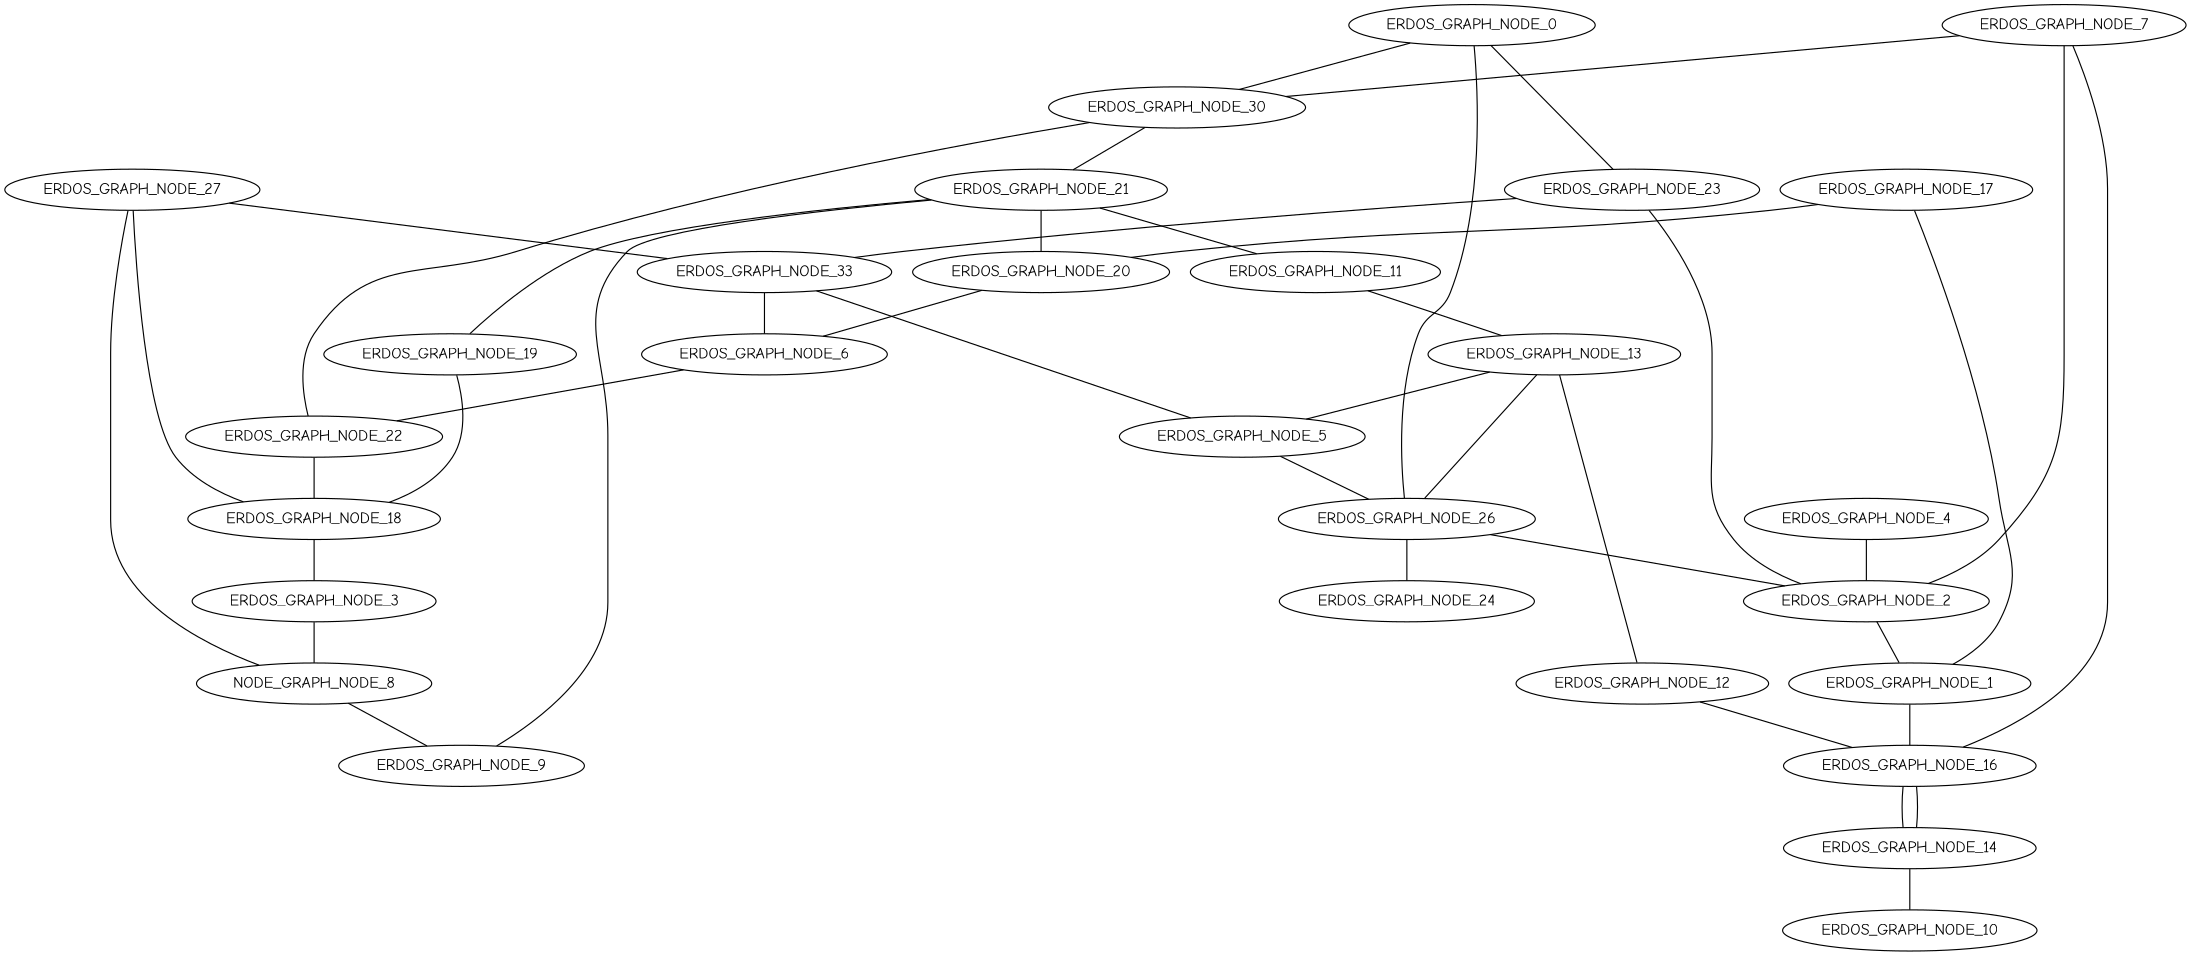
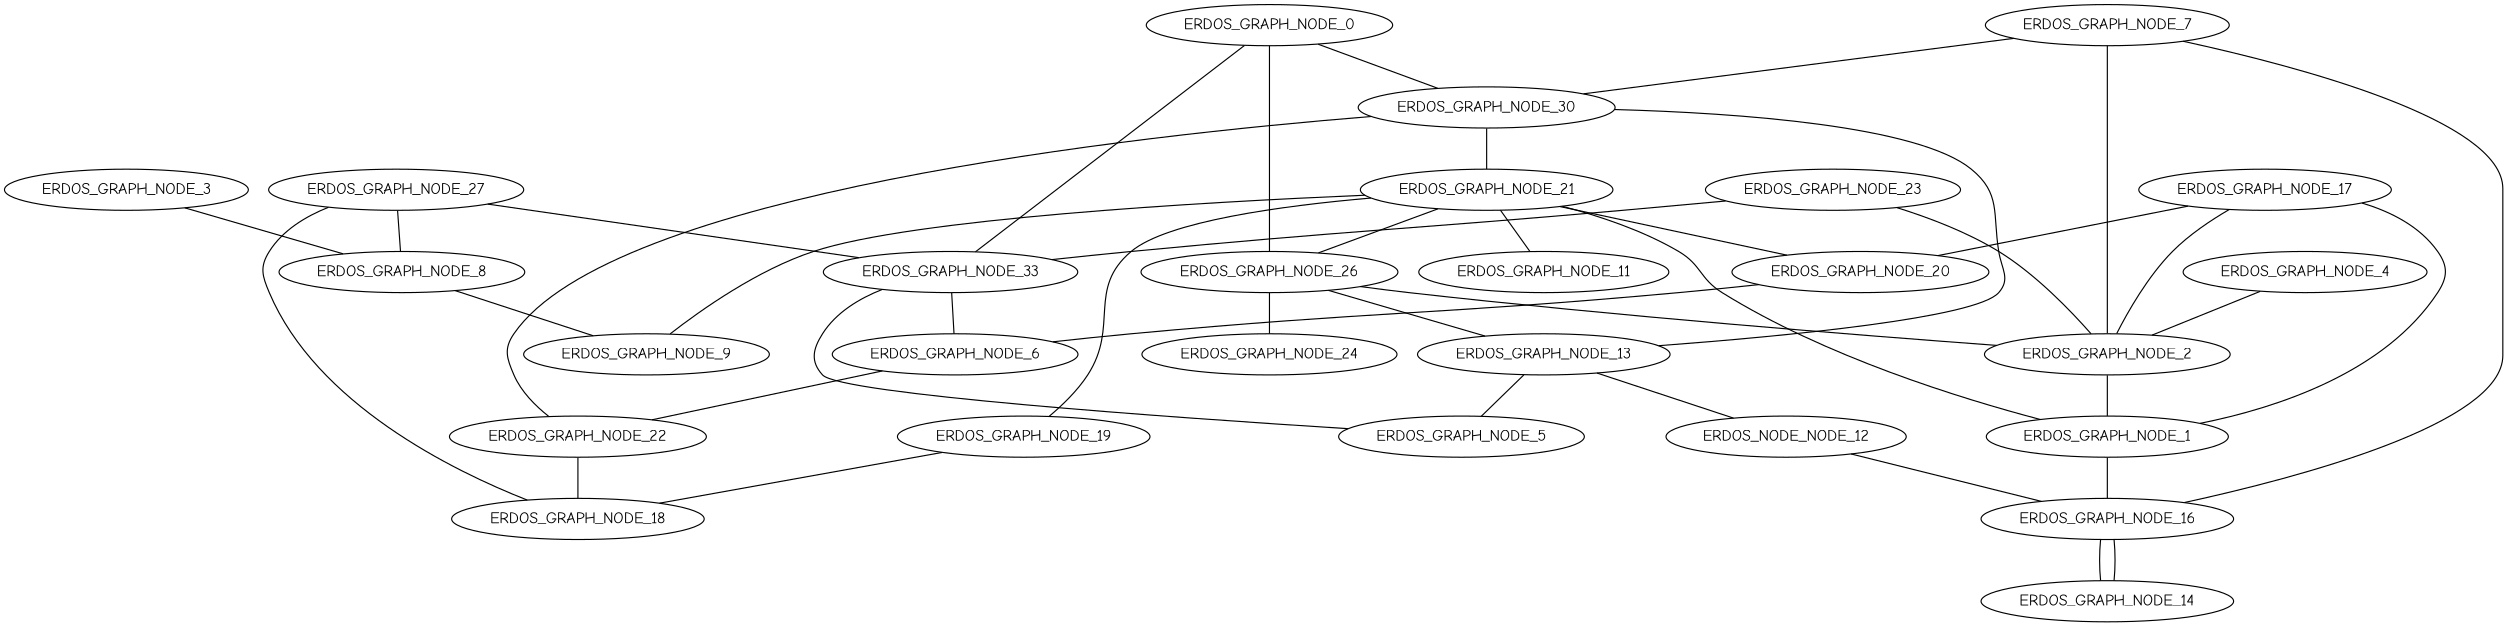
(1552, 107) -> (1103, 154)
none -> (2163, 262)
(1425, 310) -> (1996, 219)
none -> (1816, 342)
(1325, 478) -> (1354, 240)
(314, 560) -> none
(314, 684) -> (402, 272)
(1642, 684) -> (1786, 437)
(1910, 930) -> none
